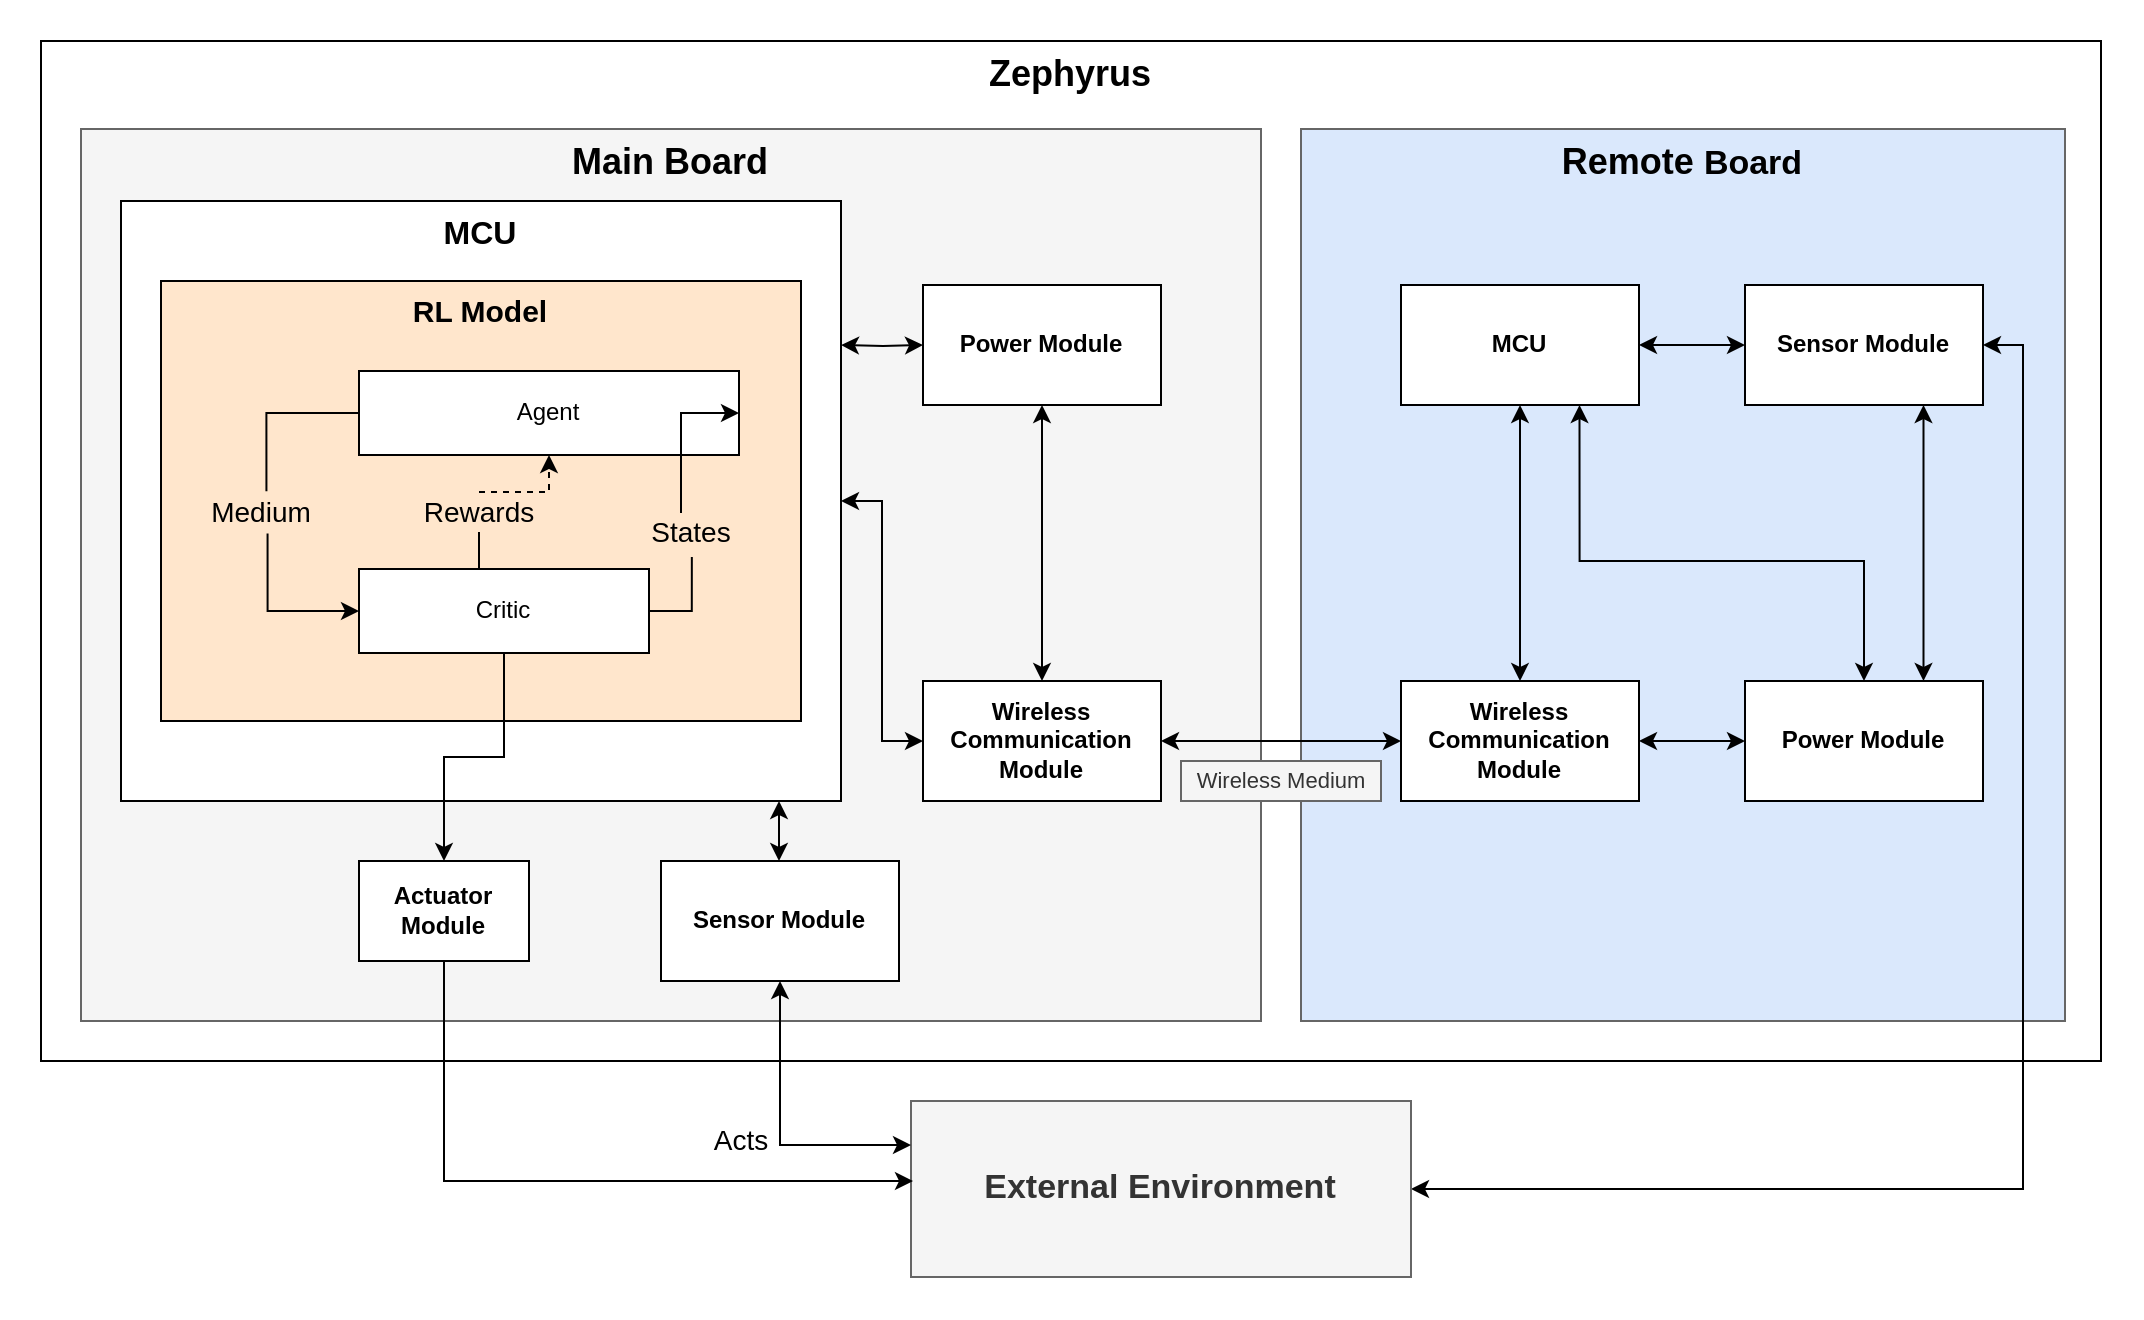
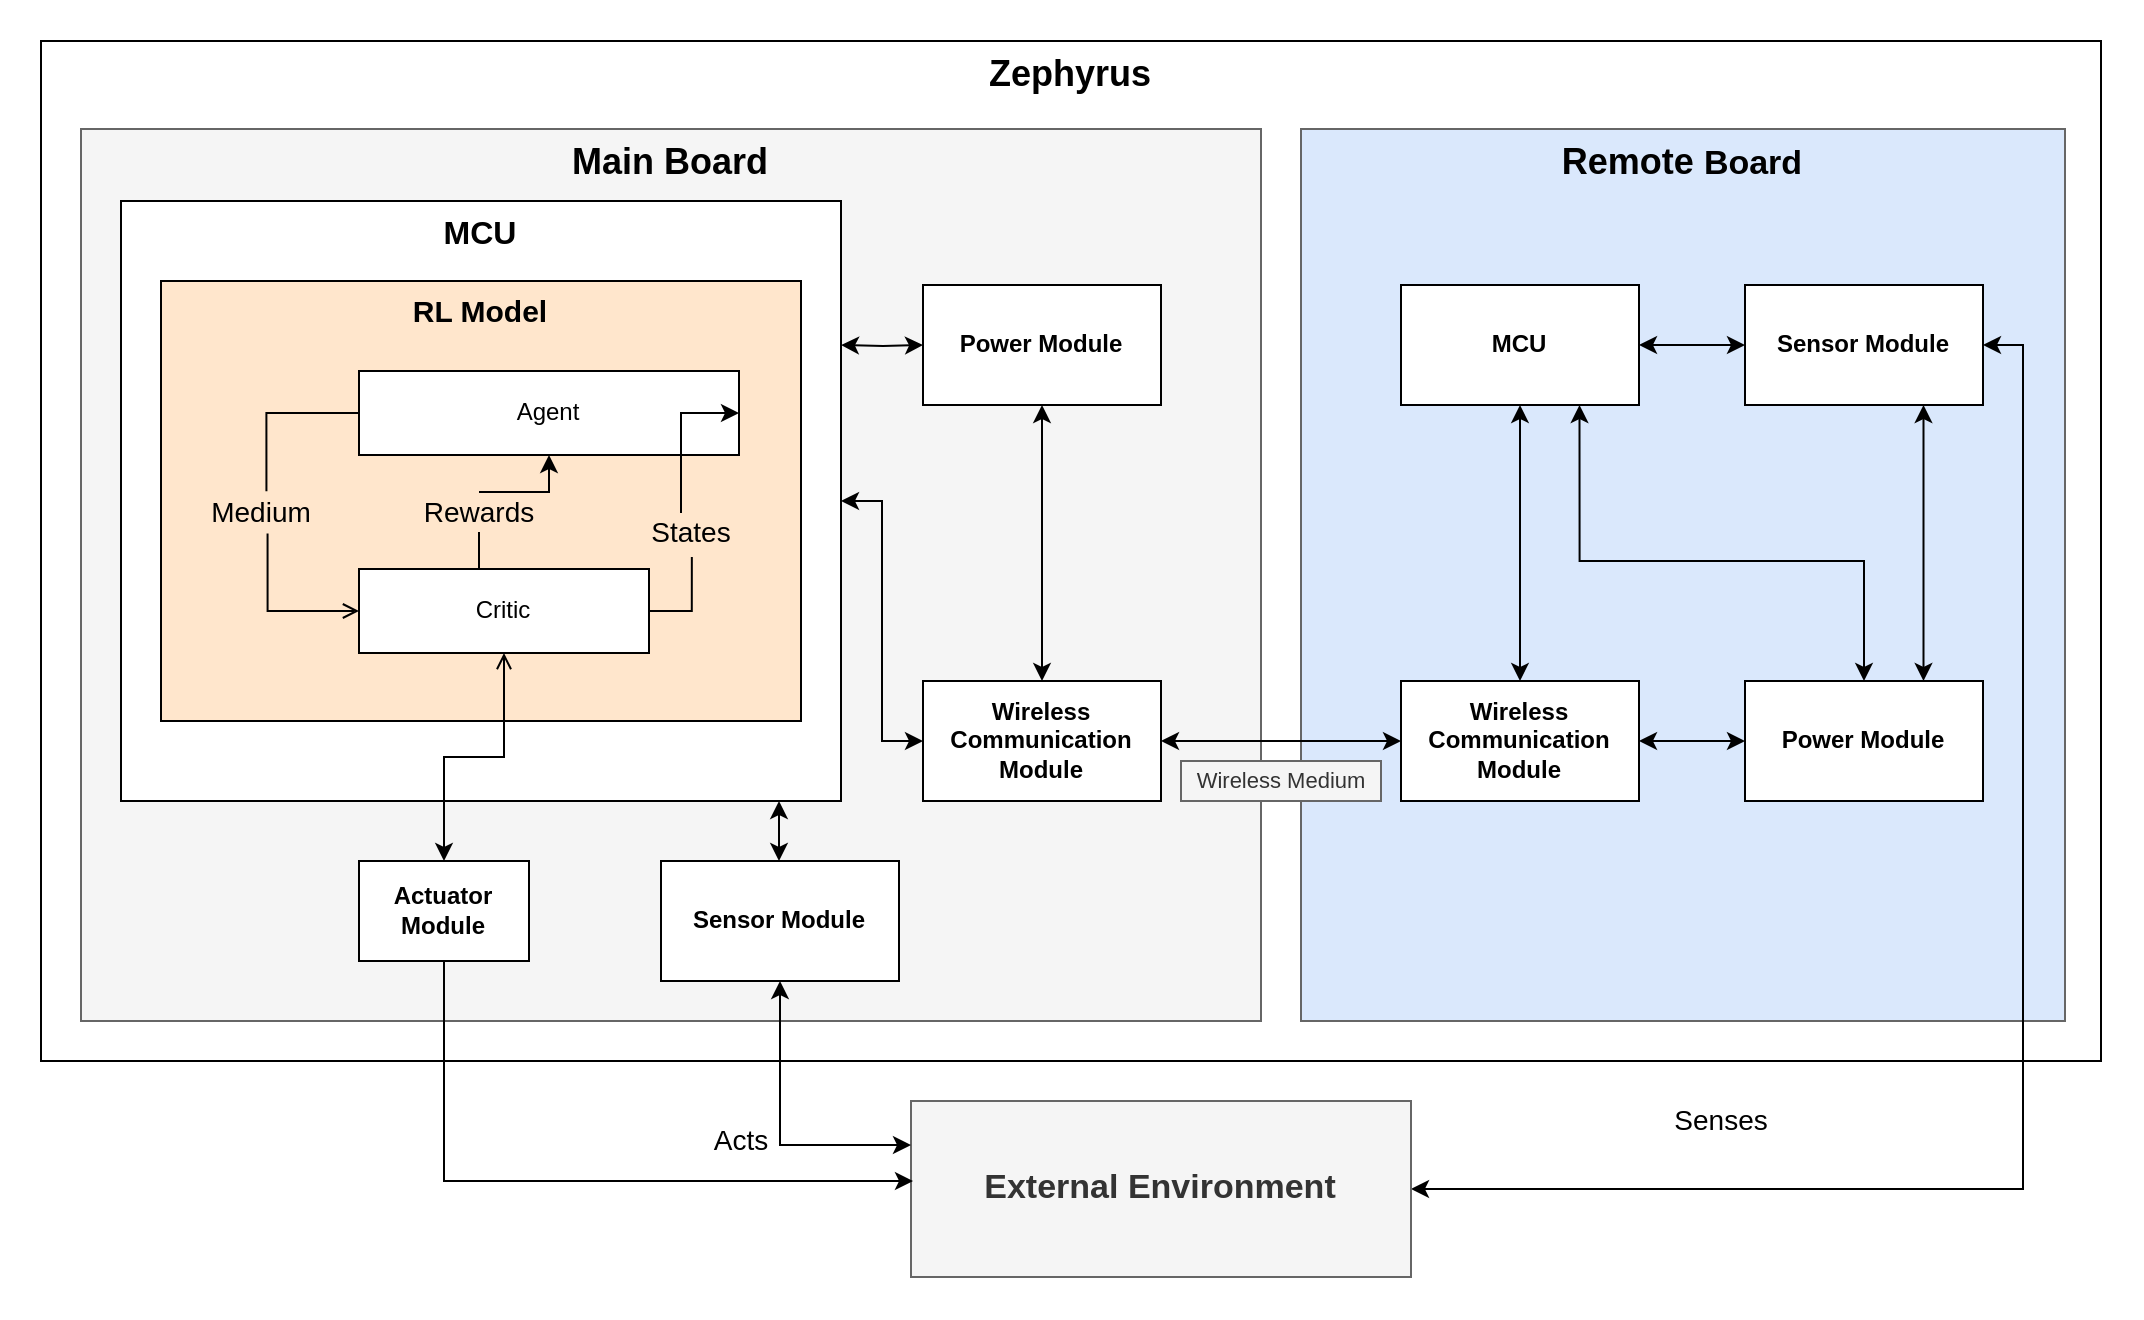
(528, 492) -> (528, 492)
(344, 611) -> (347, 611)
(504, 659) -> (504, 660)
none -> (1721, 1121)
